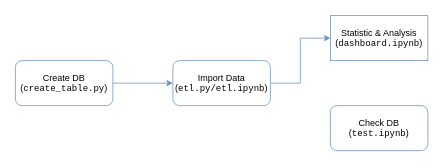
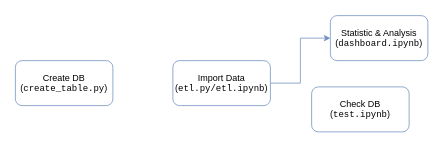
(379, 38) -> (379, 38)
(166, 83) -> none
(379, 128) -> (360, 109)
